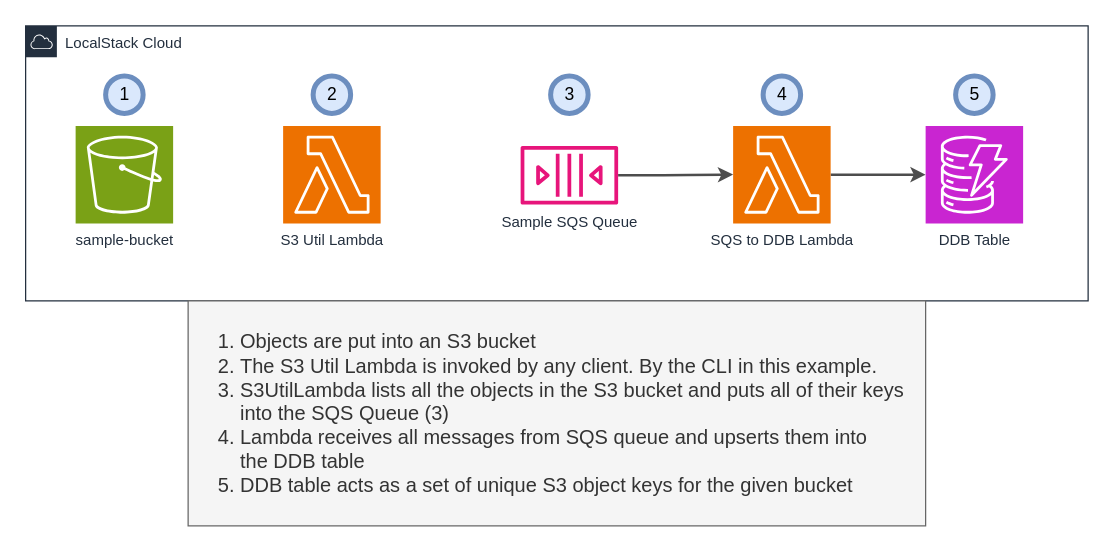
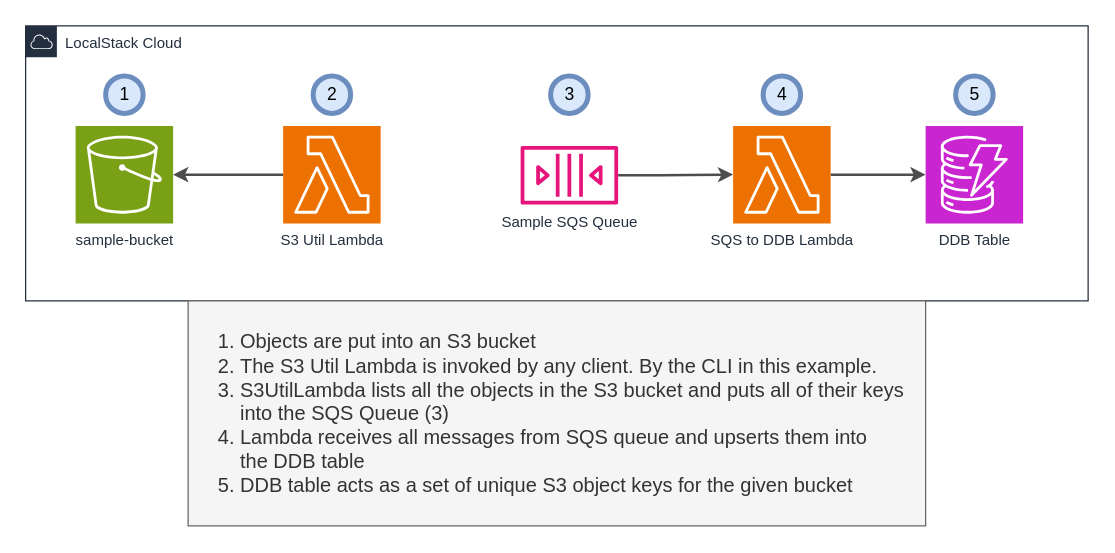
none -> (234, 174)
